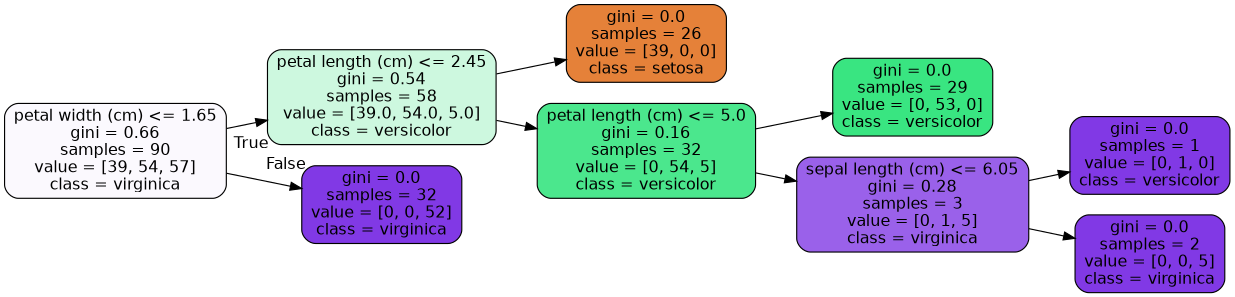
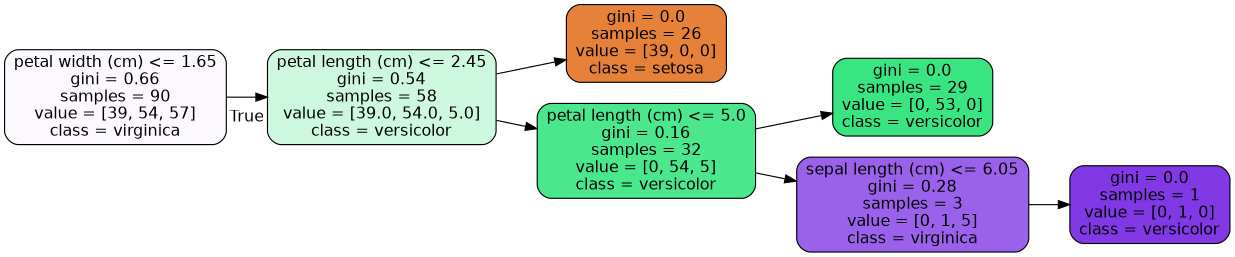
(382, 205) -> none
(1150, 254) -> none
